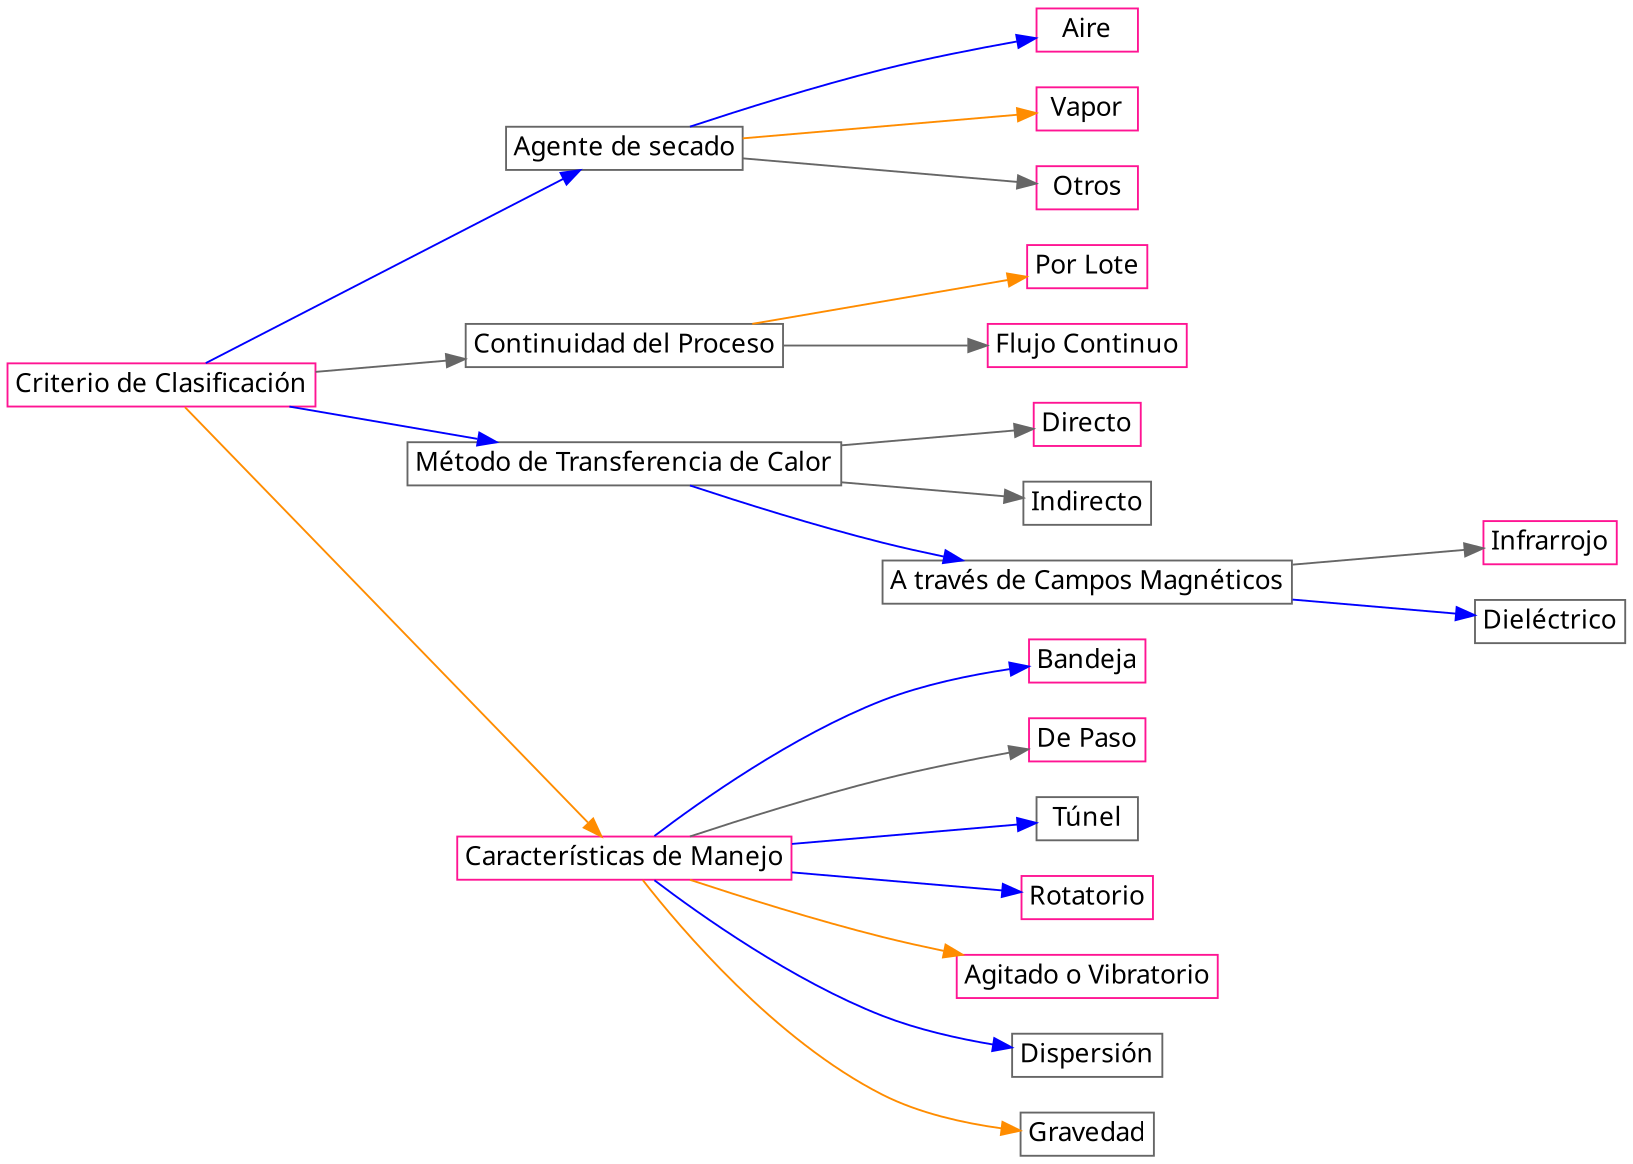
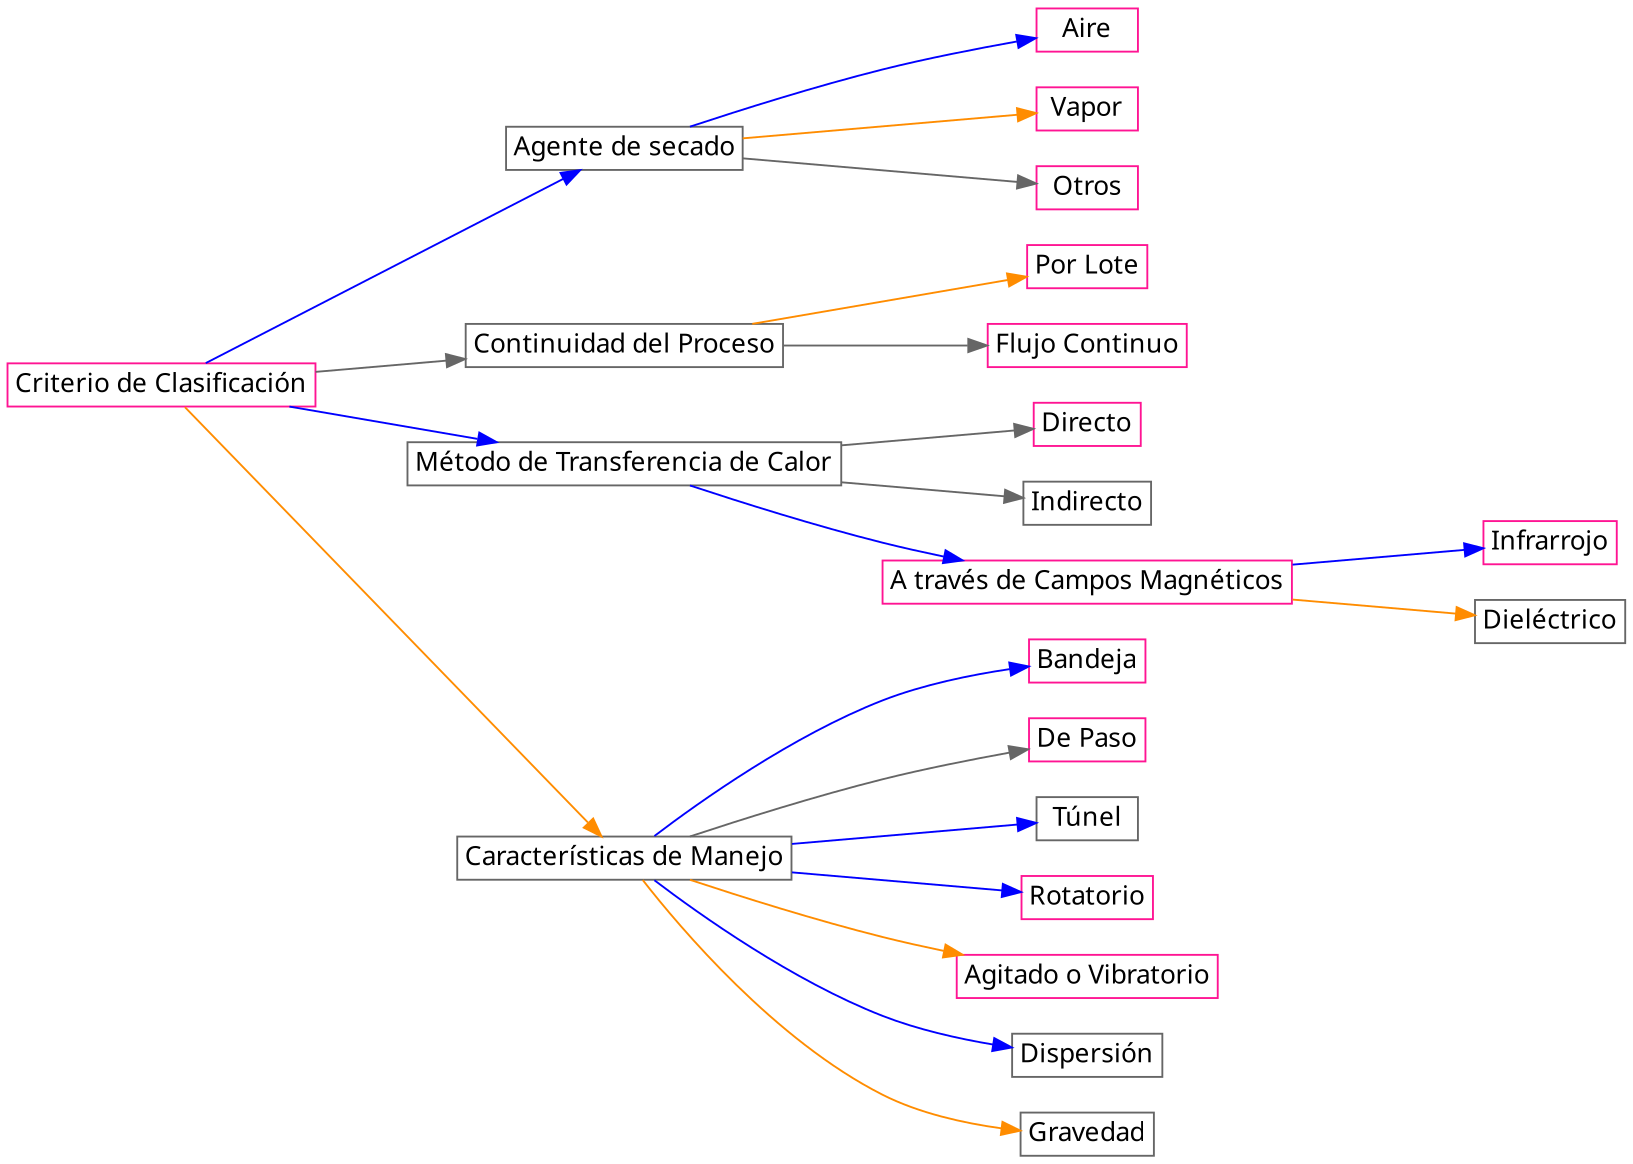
(1378, 557) -> (1378, 557)
(1087, 582) -> (1087, 582)
(1374, 607) -> (1374, 607)
(624, 858) -> (624, 858)
